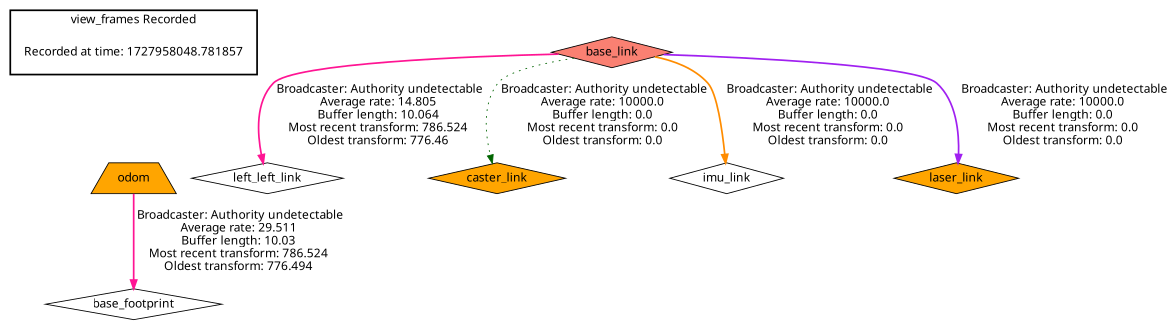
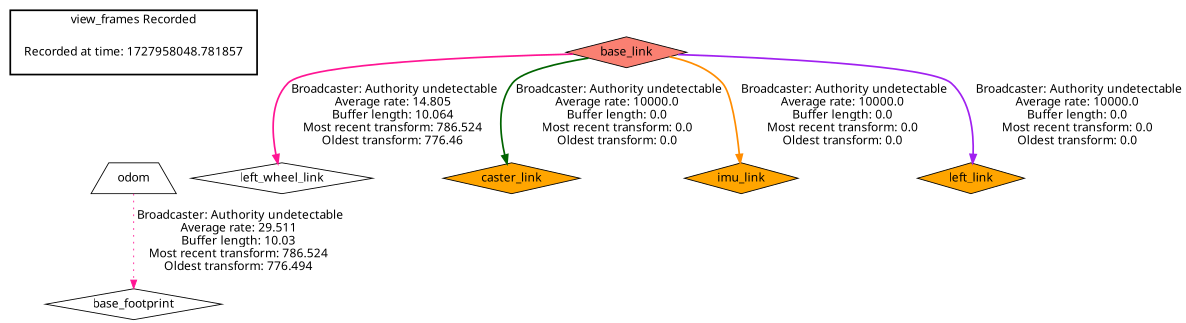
(500, 81) -> (515, 81)
(134, 178) -> (134, 178)
(267, 178) -> (282, 178)
(727, 178) -> (741, 178)
(956, 178) -> (971, 178)
(134, 237) -> (134, 237)
